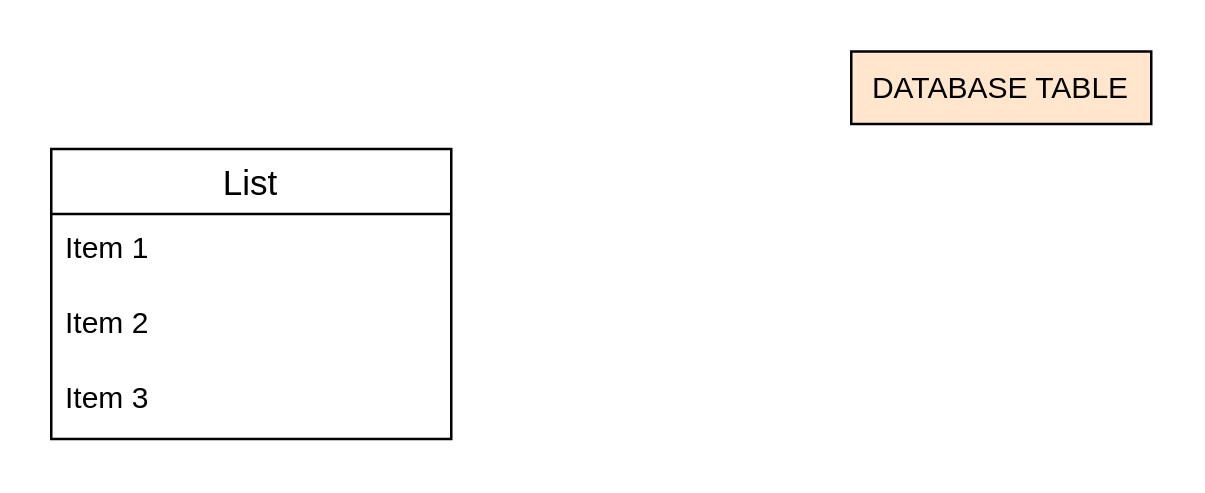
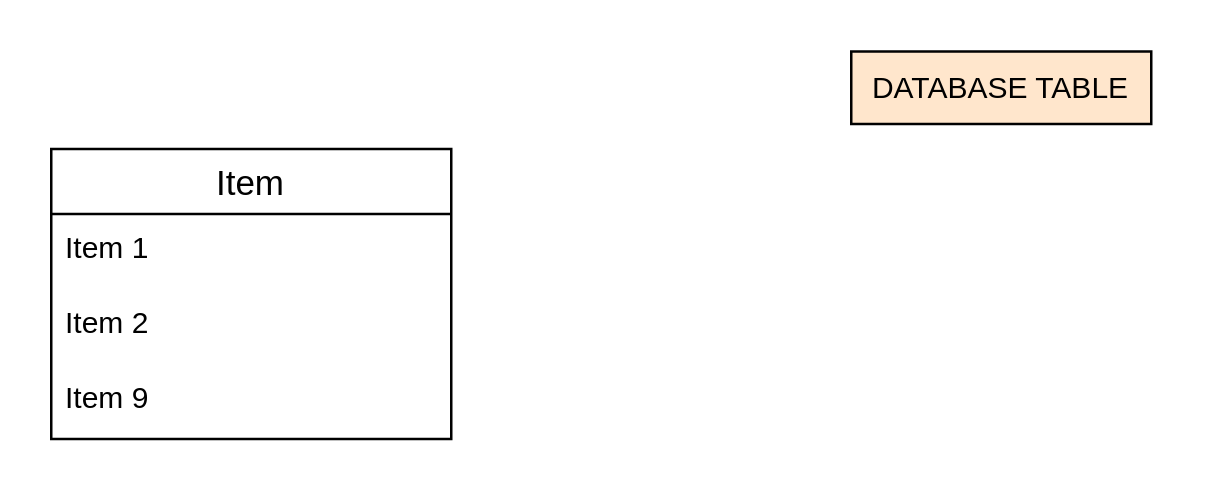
(250, 183) -> (250, 183)
(112, 398) -> (112, 398)
